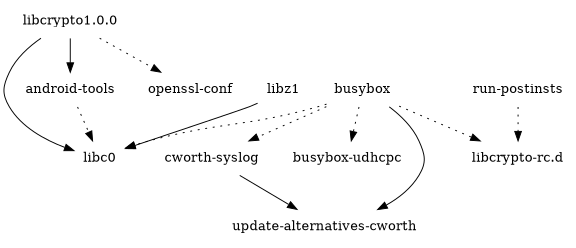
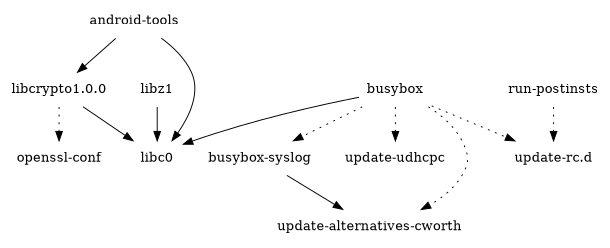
(70, 51) -> (100, 52)
(83, 120) -> (194, 81)
(231, 125) -> (275, 116)
(212, 158) -> (260, 158)
(348, 158) -> (395, 158)
(424, 158) -> (467, 156)
(518, 158) -> (554, 158)
